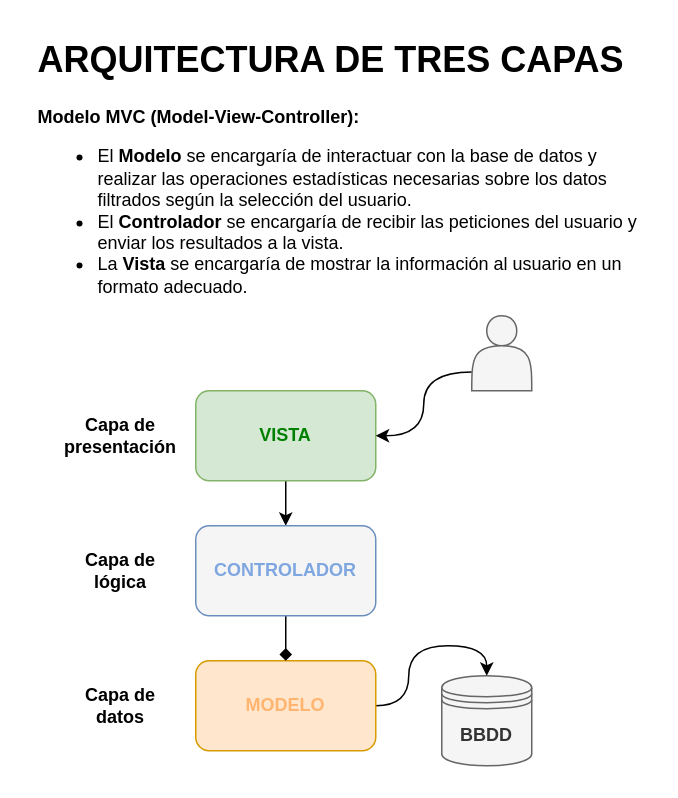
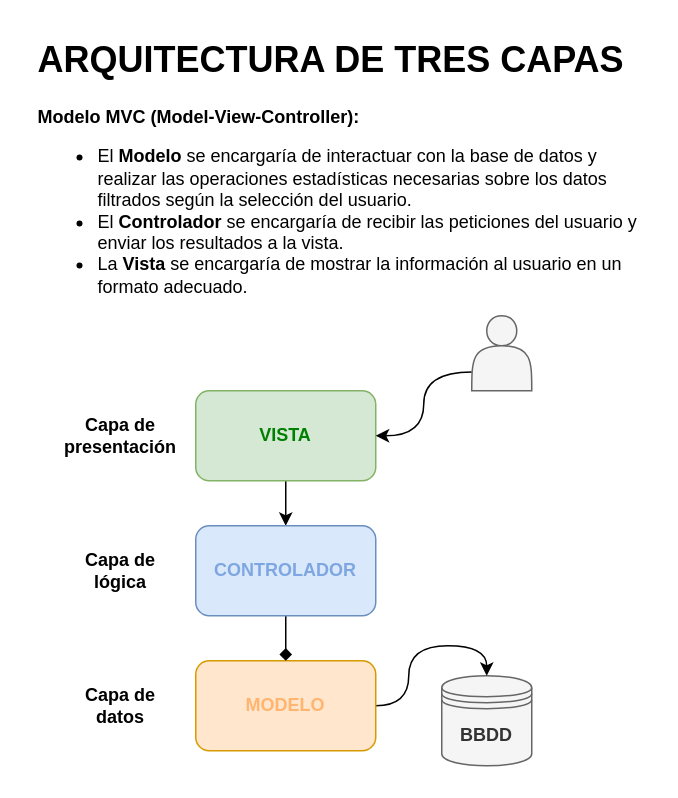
(286, 571) -> (286, 571)
